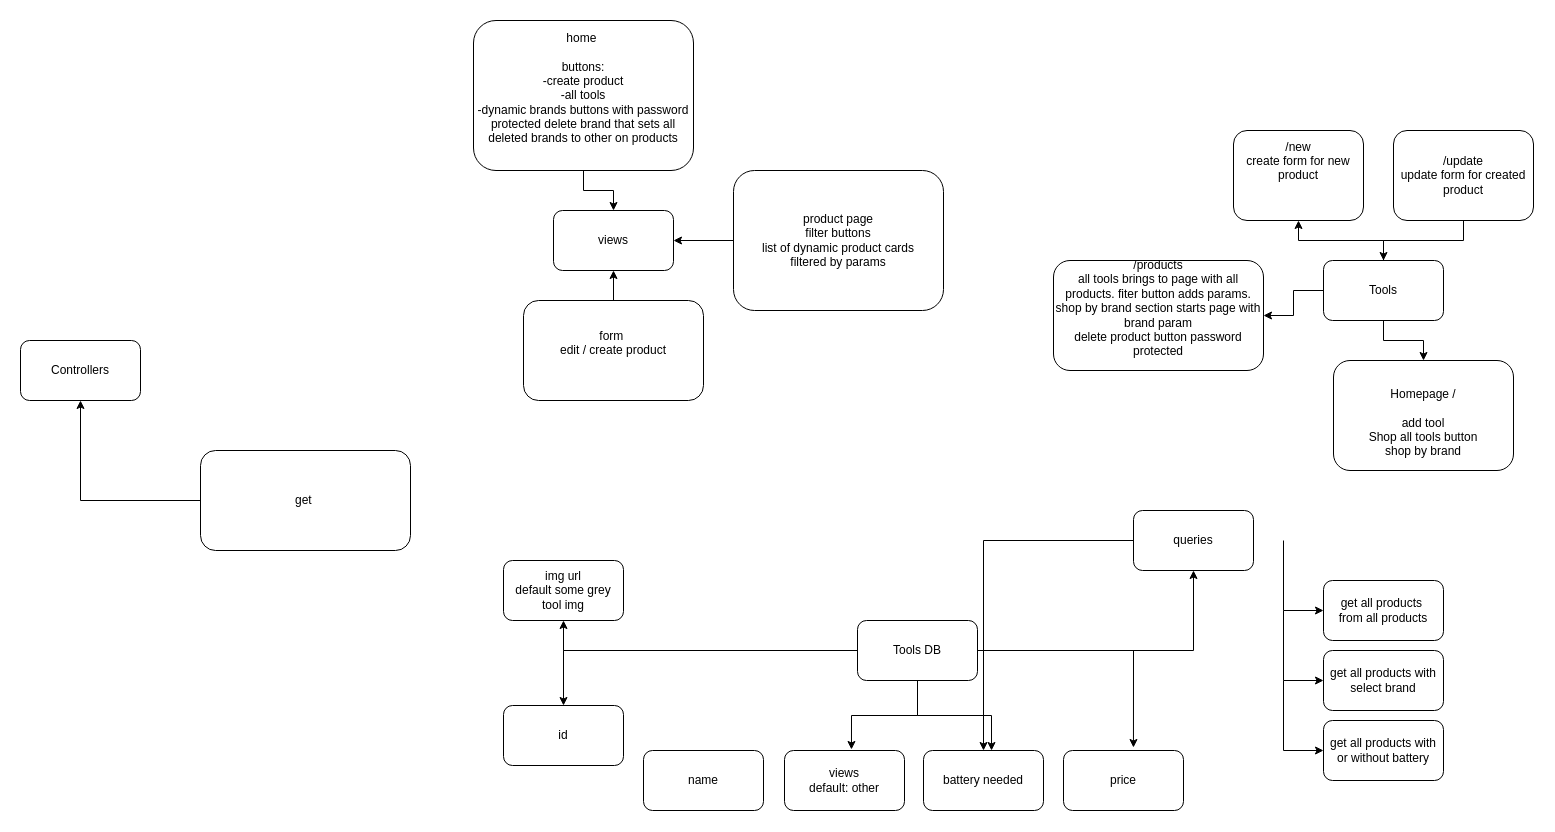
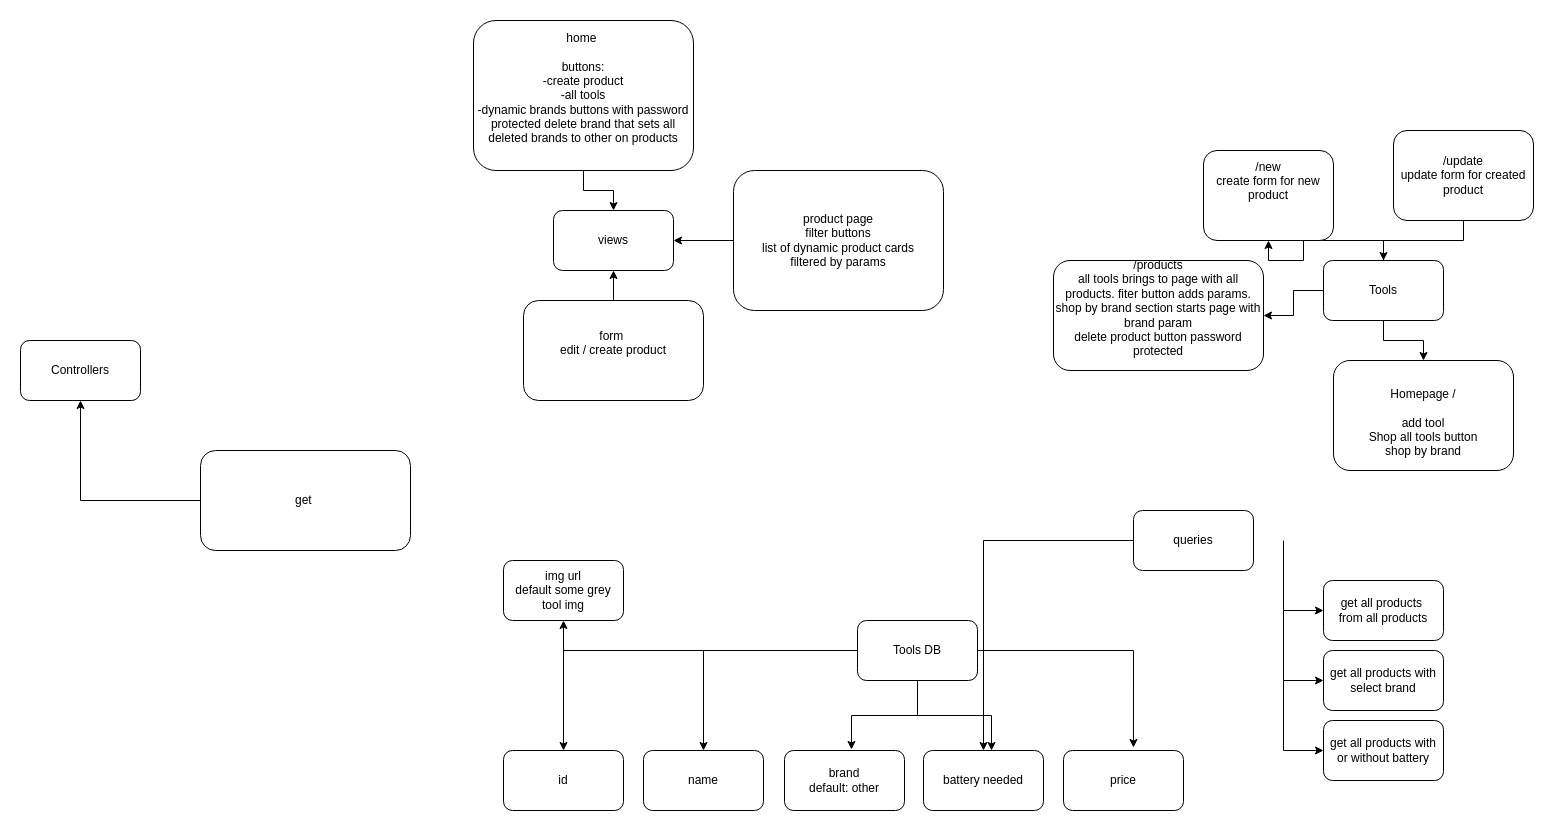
(1299, 176) -> (1269, 196)
(1194, 643) -> (704, 698)
(564, 736) -> (564, 781)
(845, 781) -> (845, 781)
